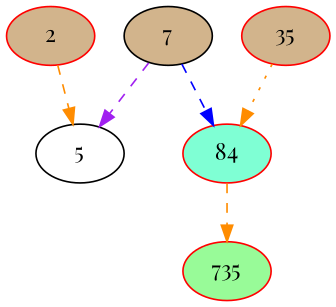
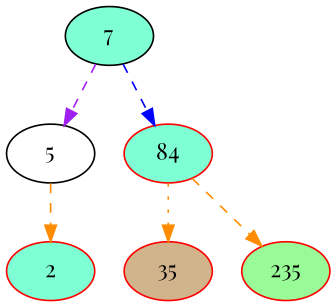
(51, 36) -> (51, 271)
(168, 36) -> (109, 36)
(63, 87) -> (51, 204)
(260, 87) -> (168, 204)
(227, 271) -> (286, 271)
